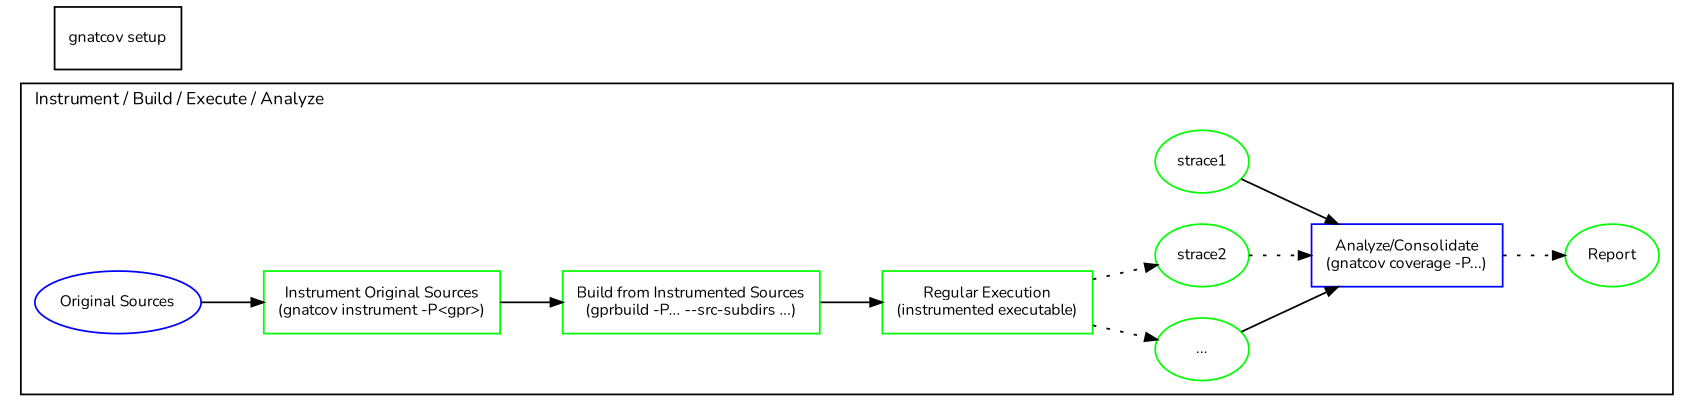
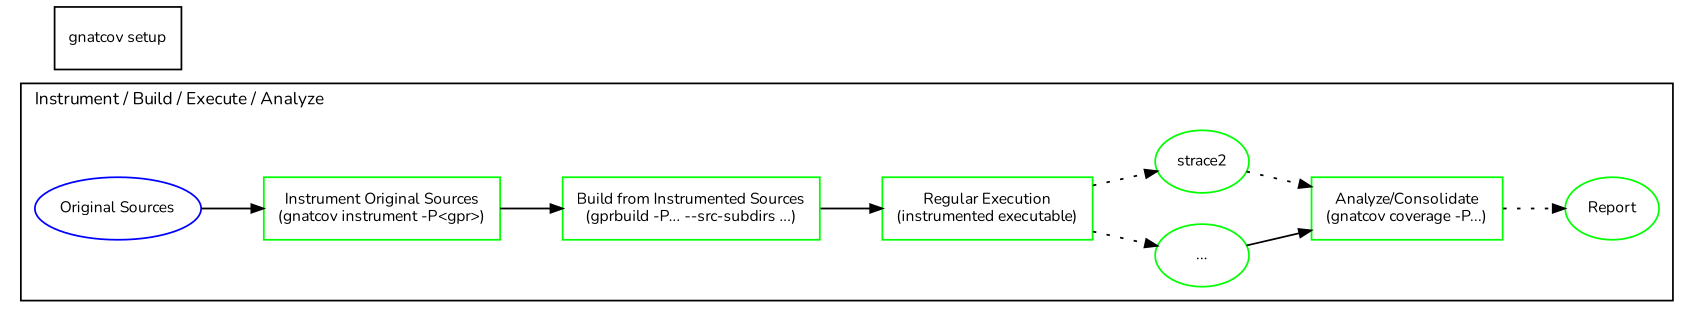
(1202, 162) -> none
(1407, 255) -> (1407, 208)
